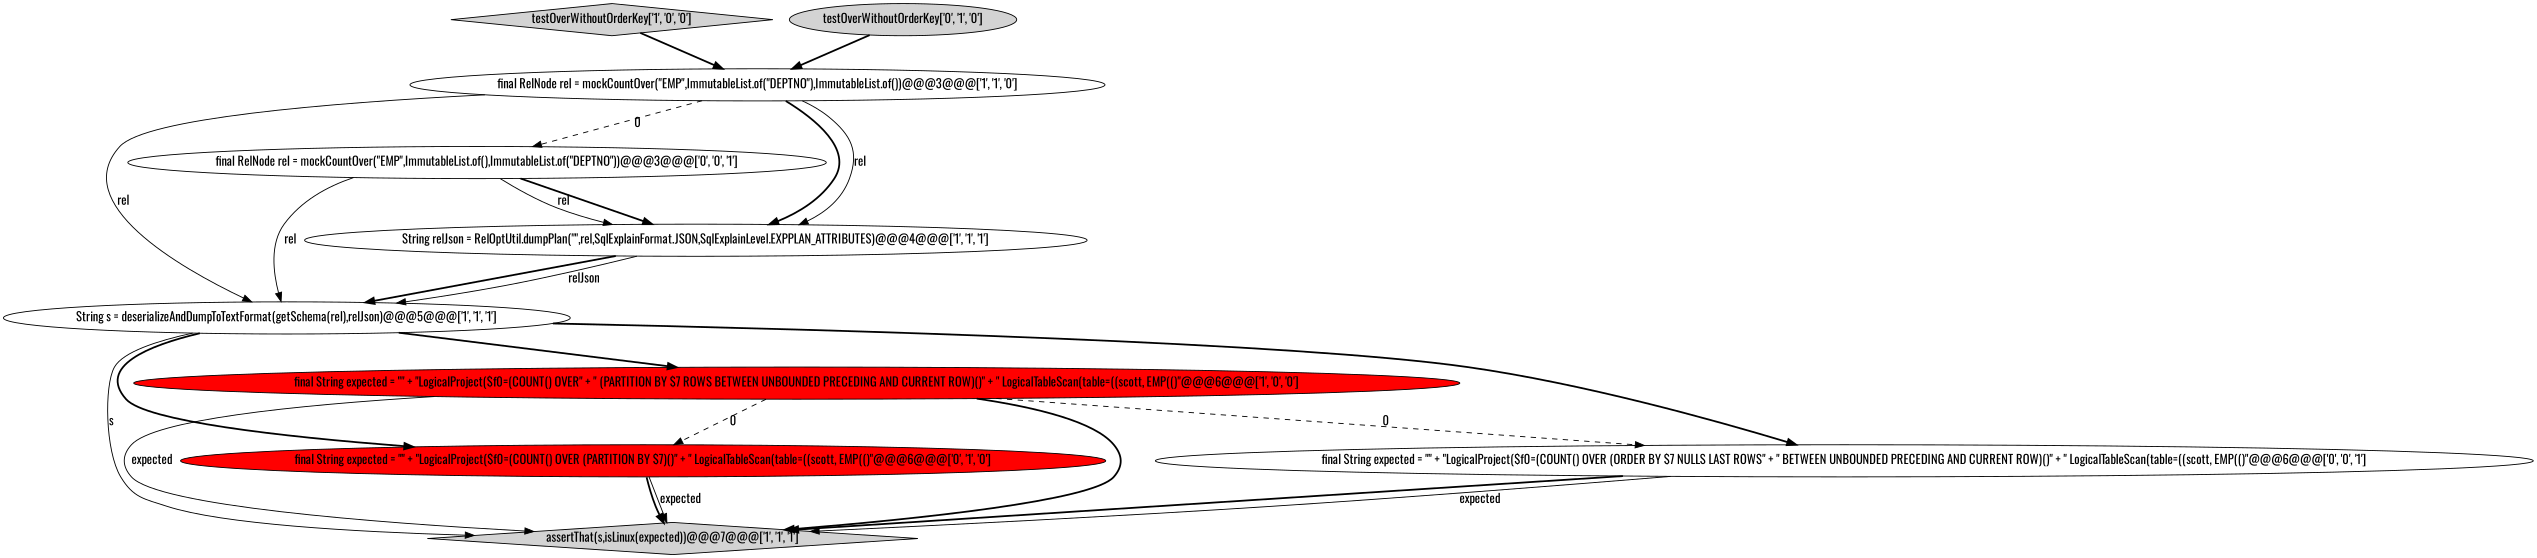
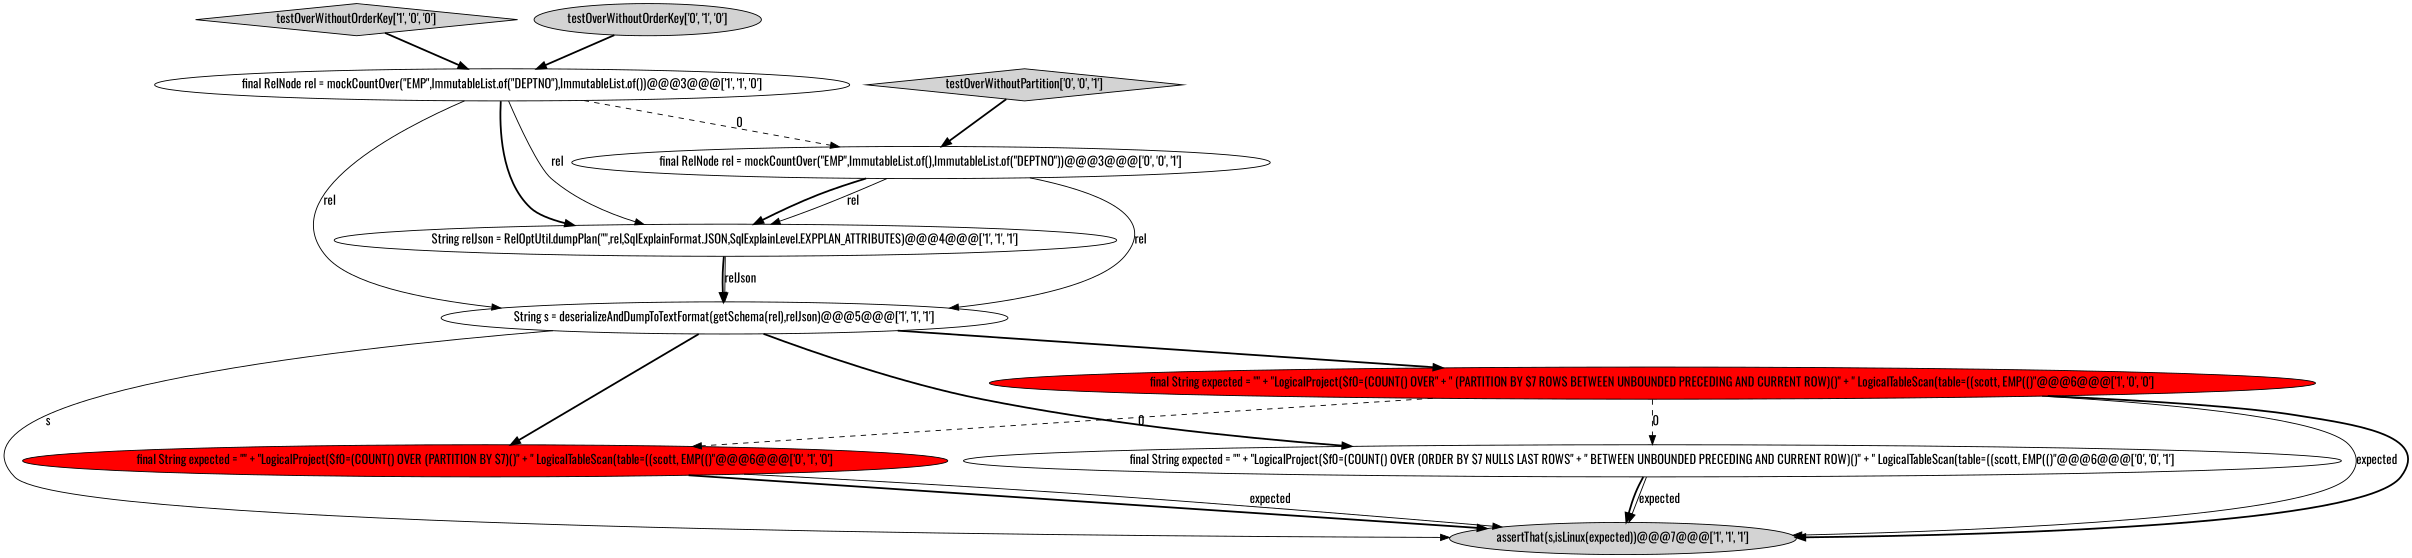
none -> (1025, 85)
(673, 539) -> (1623, 539)
